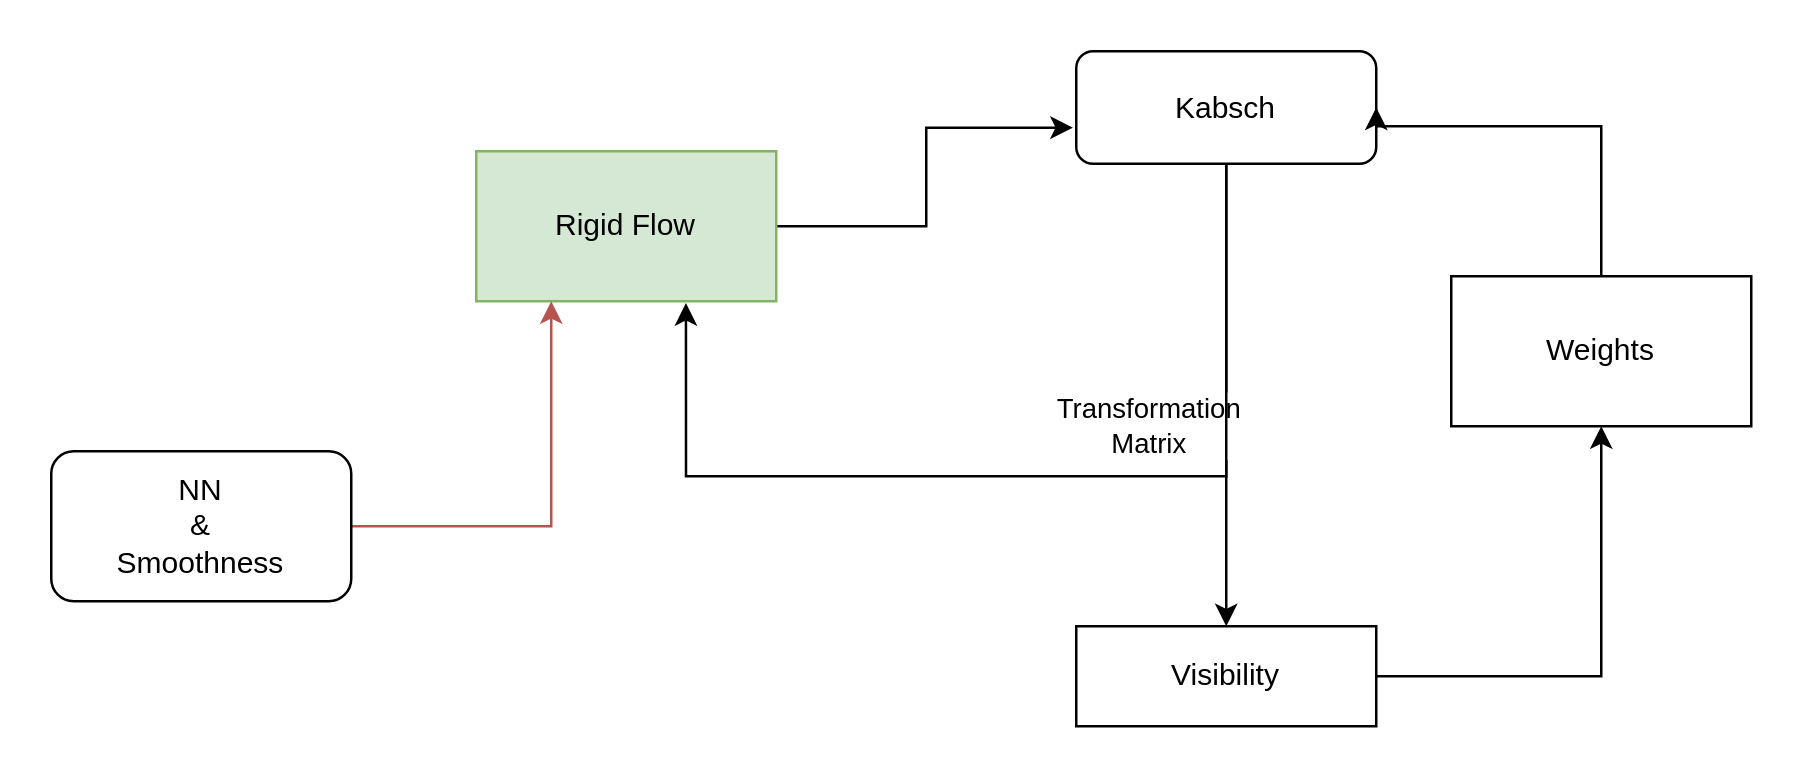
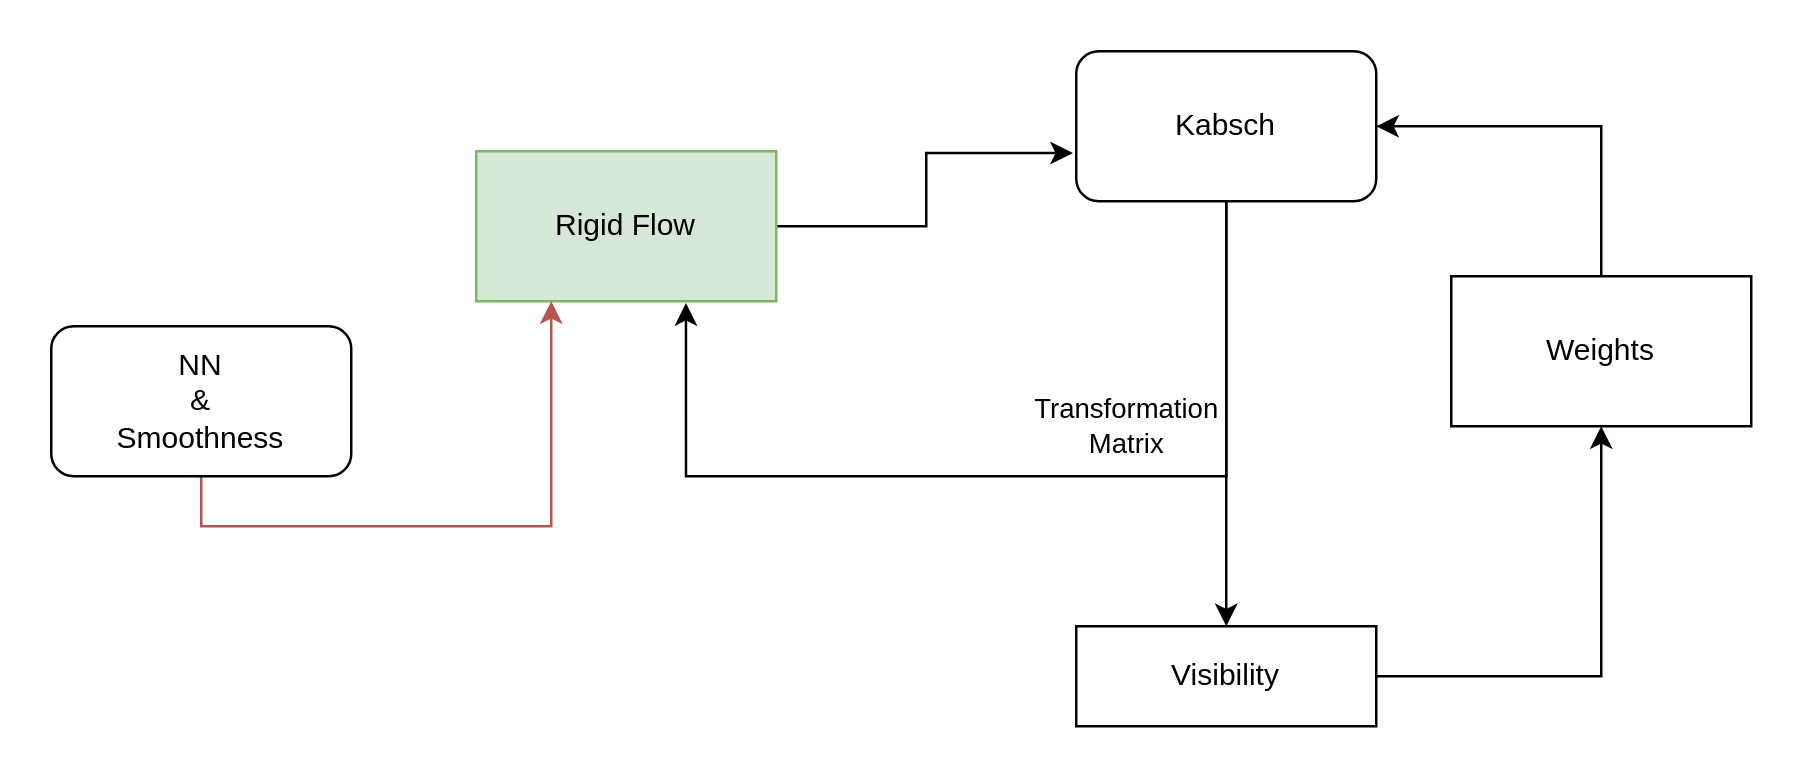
(1226, 108) -> (1226, 126)
(201, 526) -> (201, 401)
